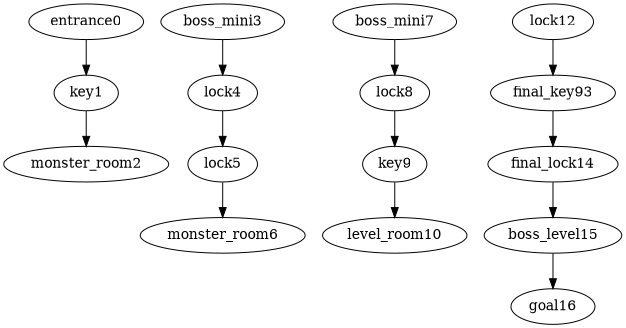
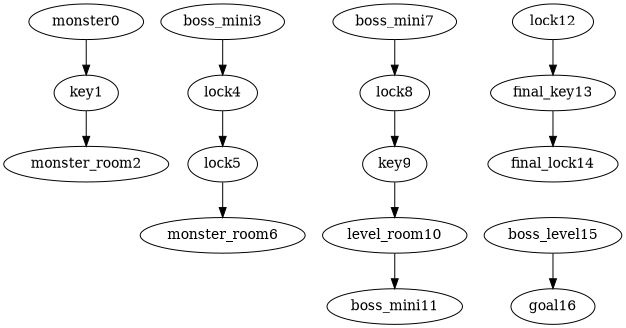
(86, 22) -> (86, 22)
(553, 93) -> (553, 93)
(553, 195) -> none
none -> (395, 307)
